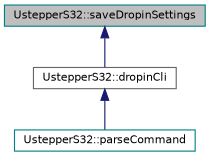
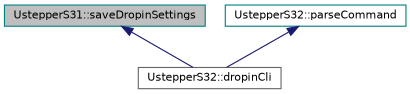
(105, 16) -> (105, 16)
(105, 115) -> (258, 50)
